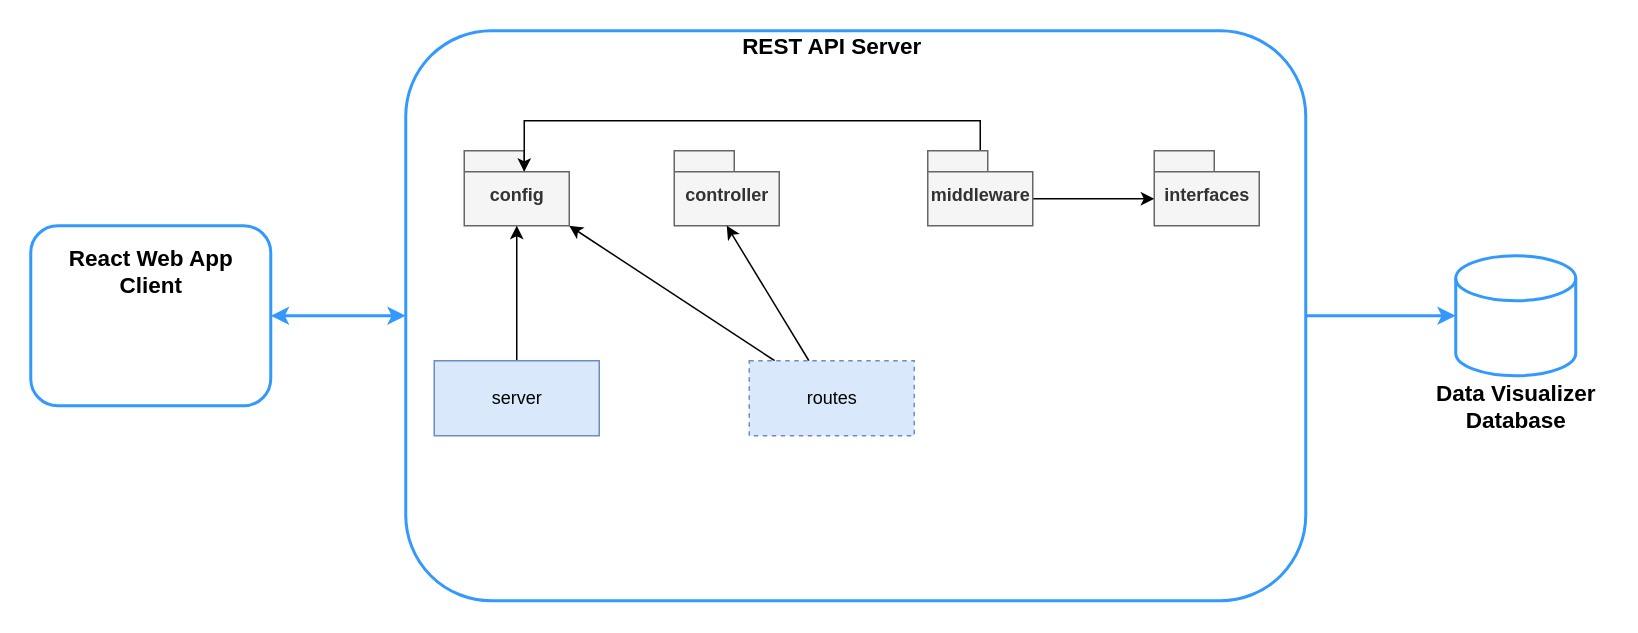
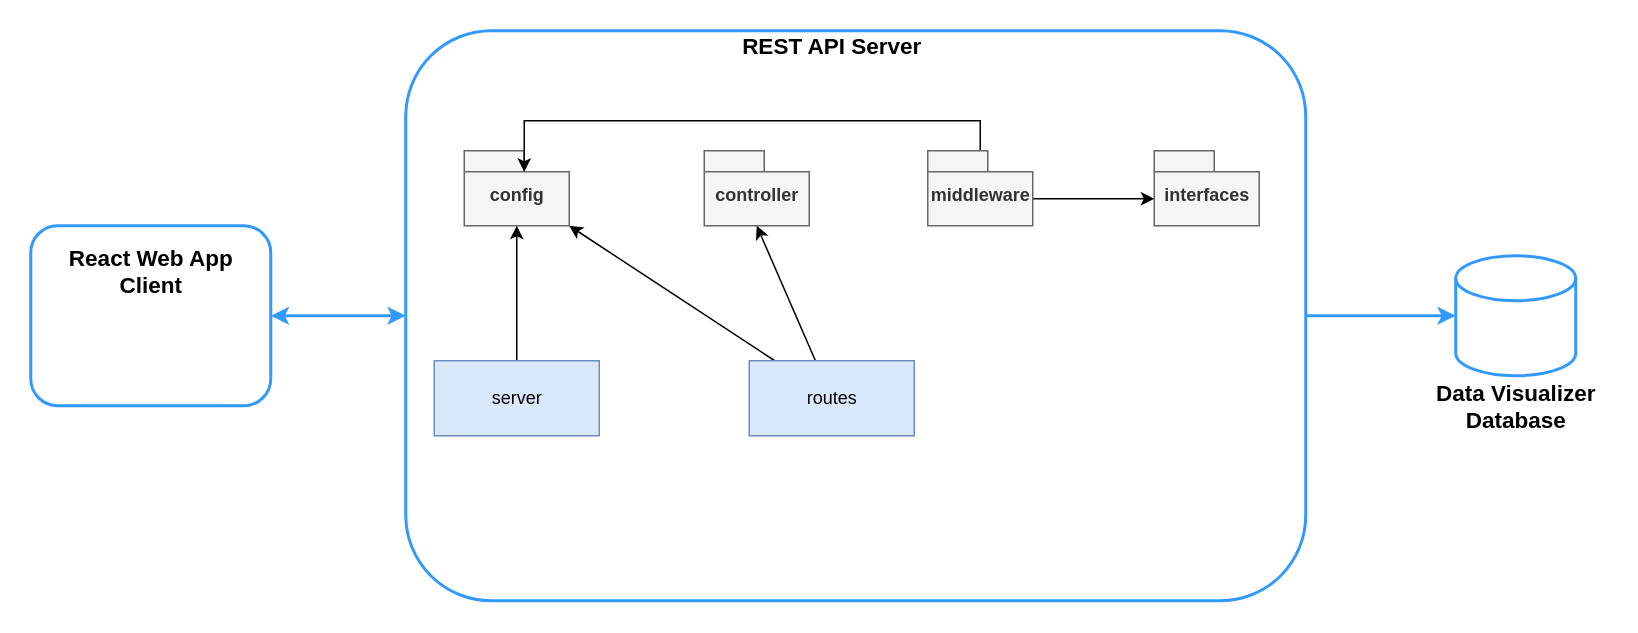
(727, 188) -> (757, 188)
(832, 398) -> (832, 398)
